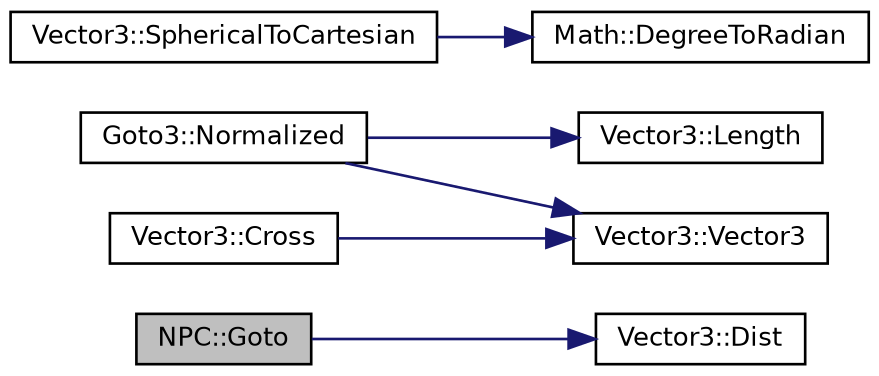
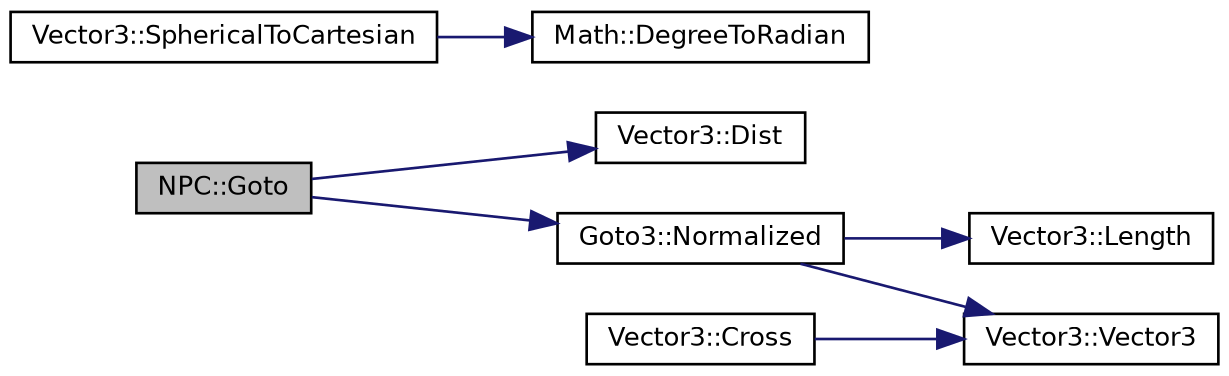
none -> (421, 209)
